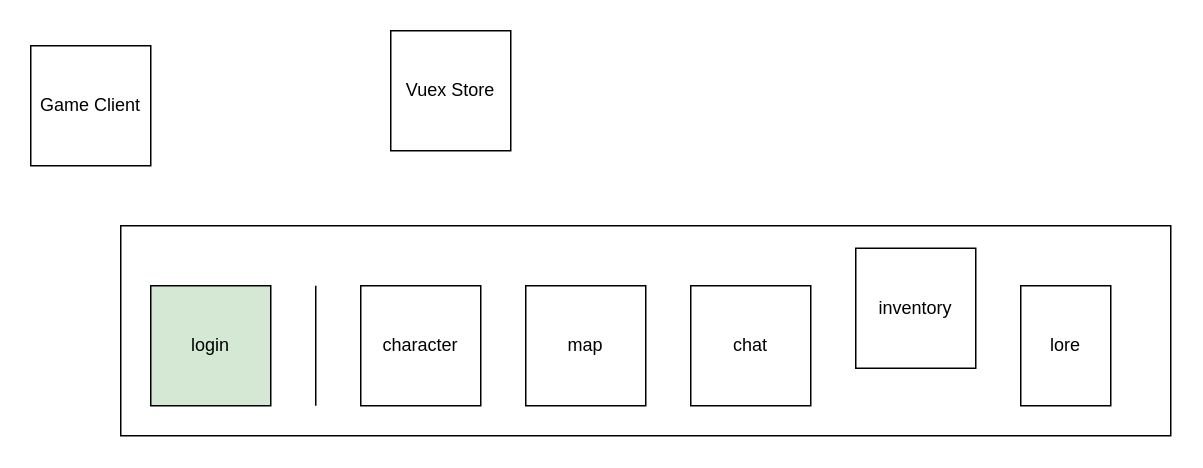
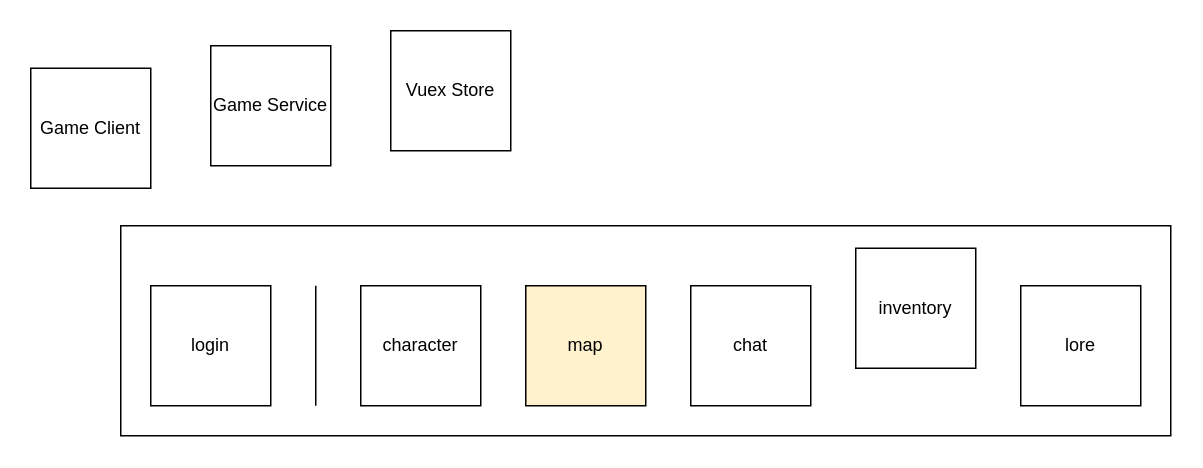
(91, 106) -> (91, 128)
none -> (271, 106)
(211, 346) -> (211, 346)
(586, 346) -> (586, 346)
(1066, 346) -> (1081, 346)
